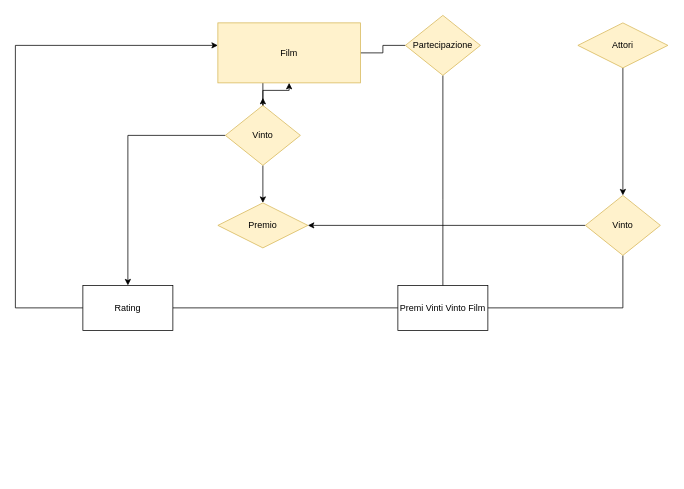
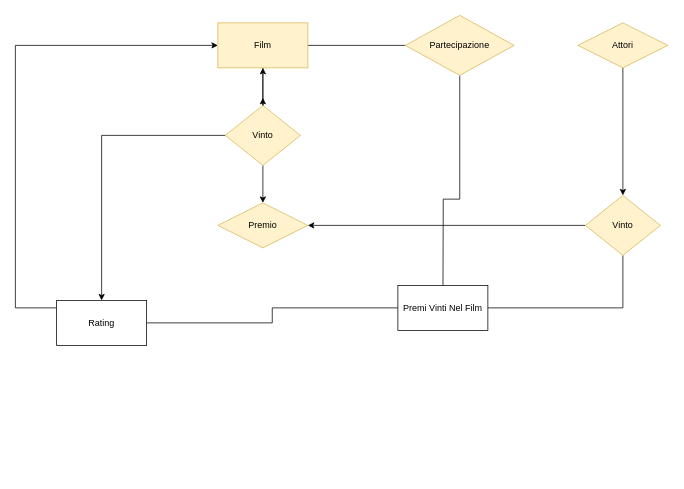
(443, 45) -> (460, 45)
(289, 53) -> (263, 45)
(128, 308) -> (102, 323)
(443, 308) -> (443, 308)
